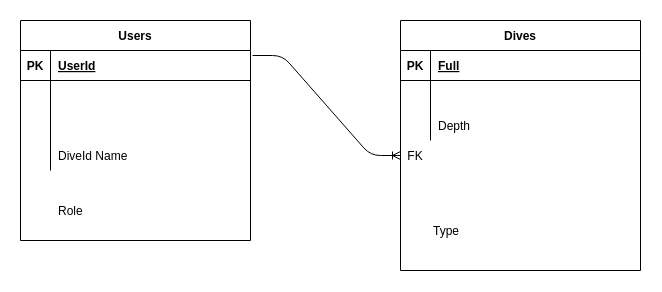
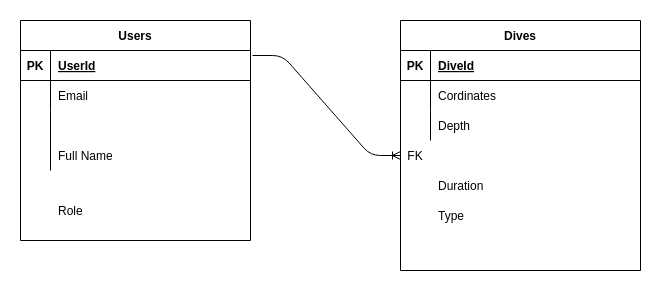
(448, 66) -> (457, 66)
none -> (151, 96)
none -> (536, 96)
(92, 156) -> (84, 156)
none -> (536, 186)
(531, 231) -> (536, 216)
